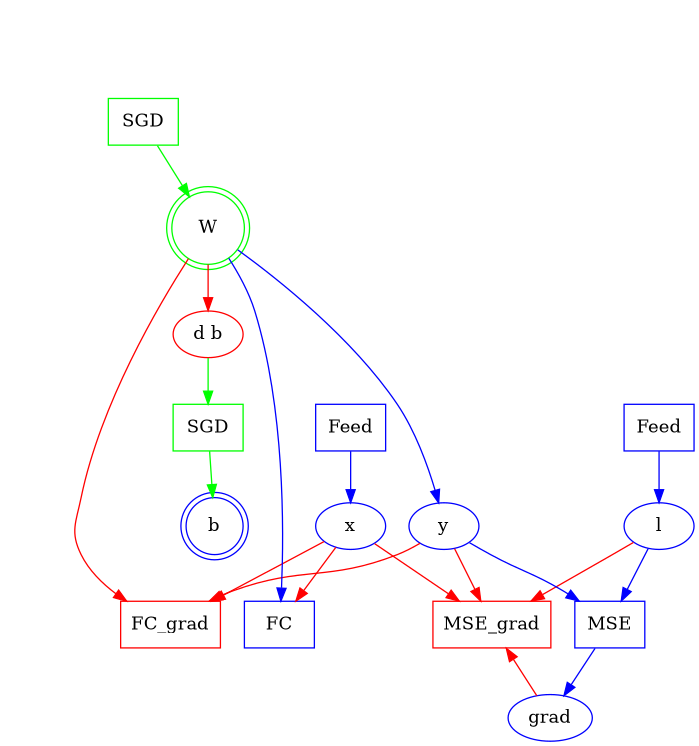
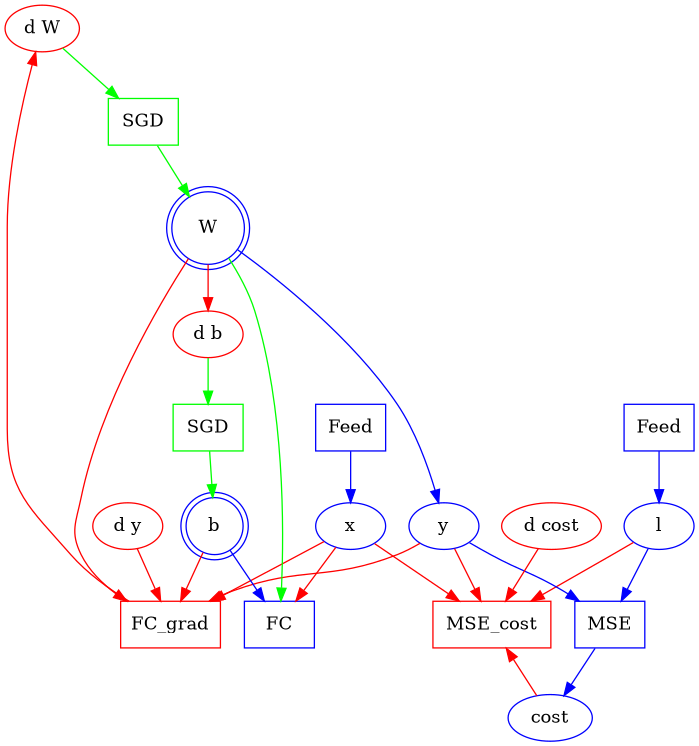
none -> (42, 29)
(208, 228) -> (208, 228)
(276, 419) -> (276, 419)
none -> (128, 526)
none -> (552, 526)
none -> (243, 570)
none -> (195, 571)
(492, 625) -> (492, 625)
(550, 718) -> (550, 718)
